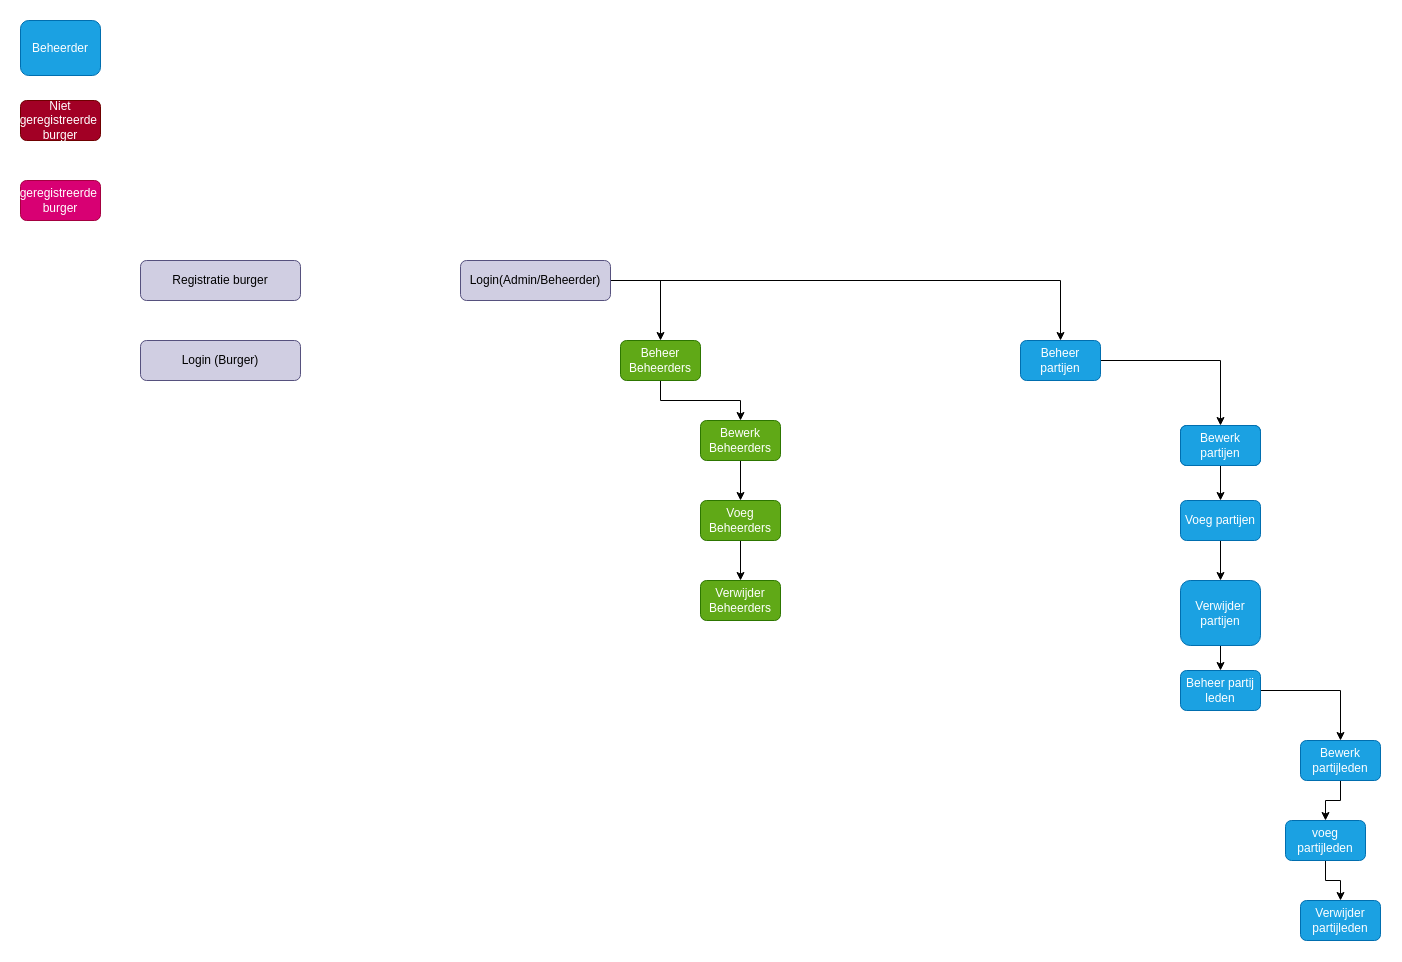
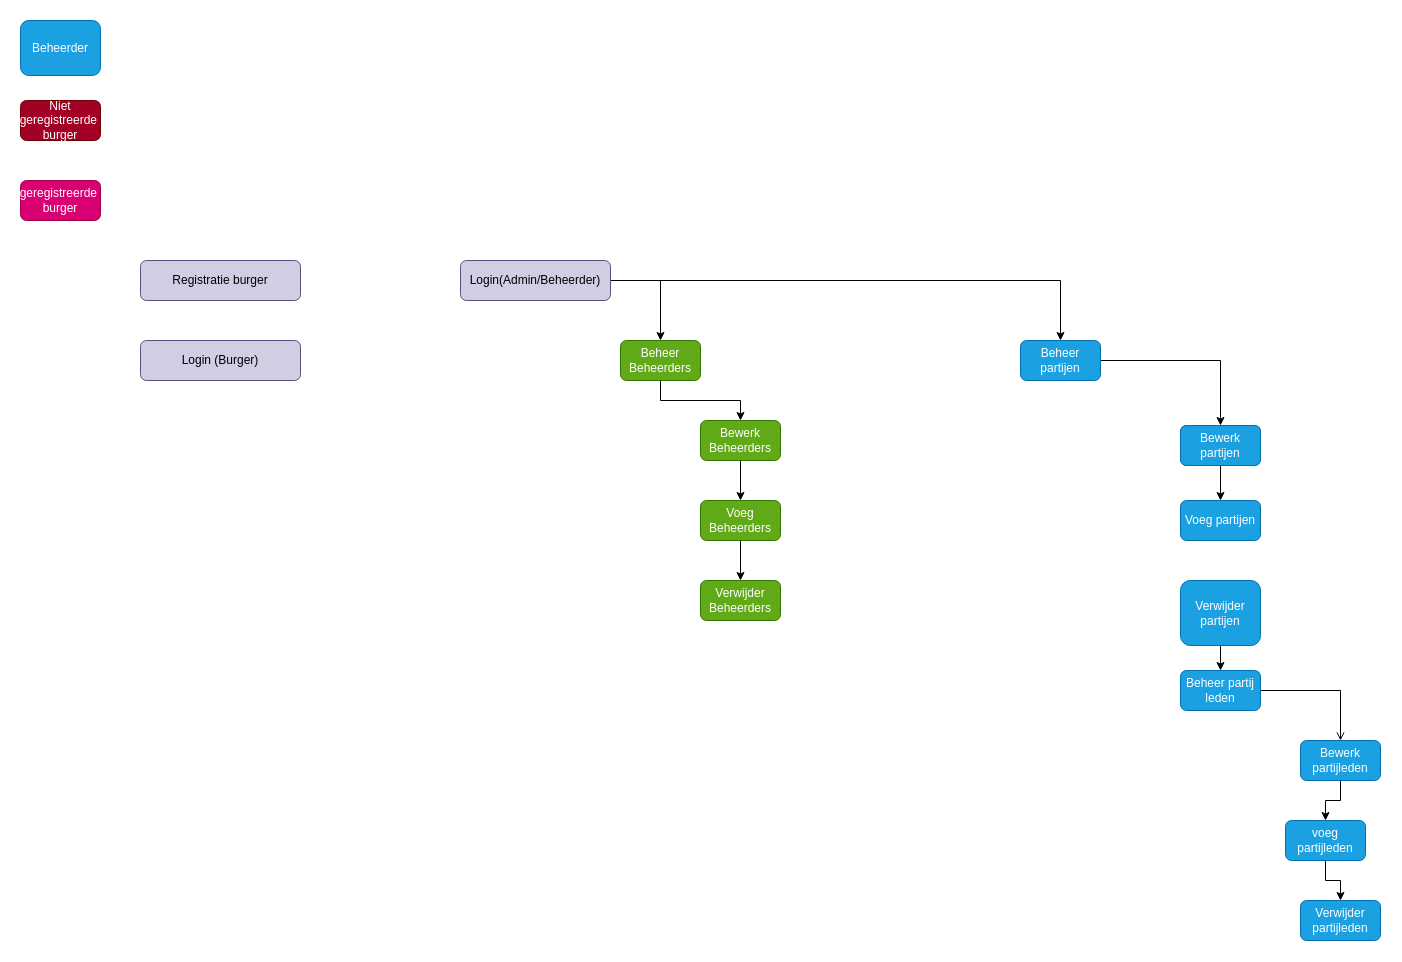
(1221, 557) -> none
(1341, 732) -> (1341, 734)
